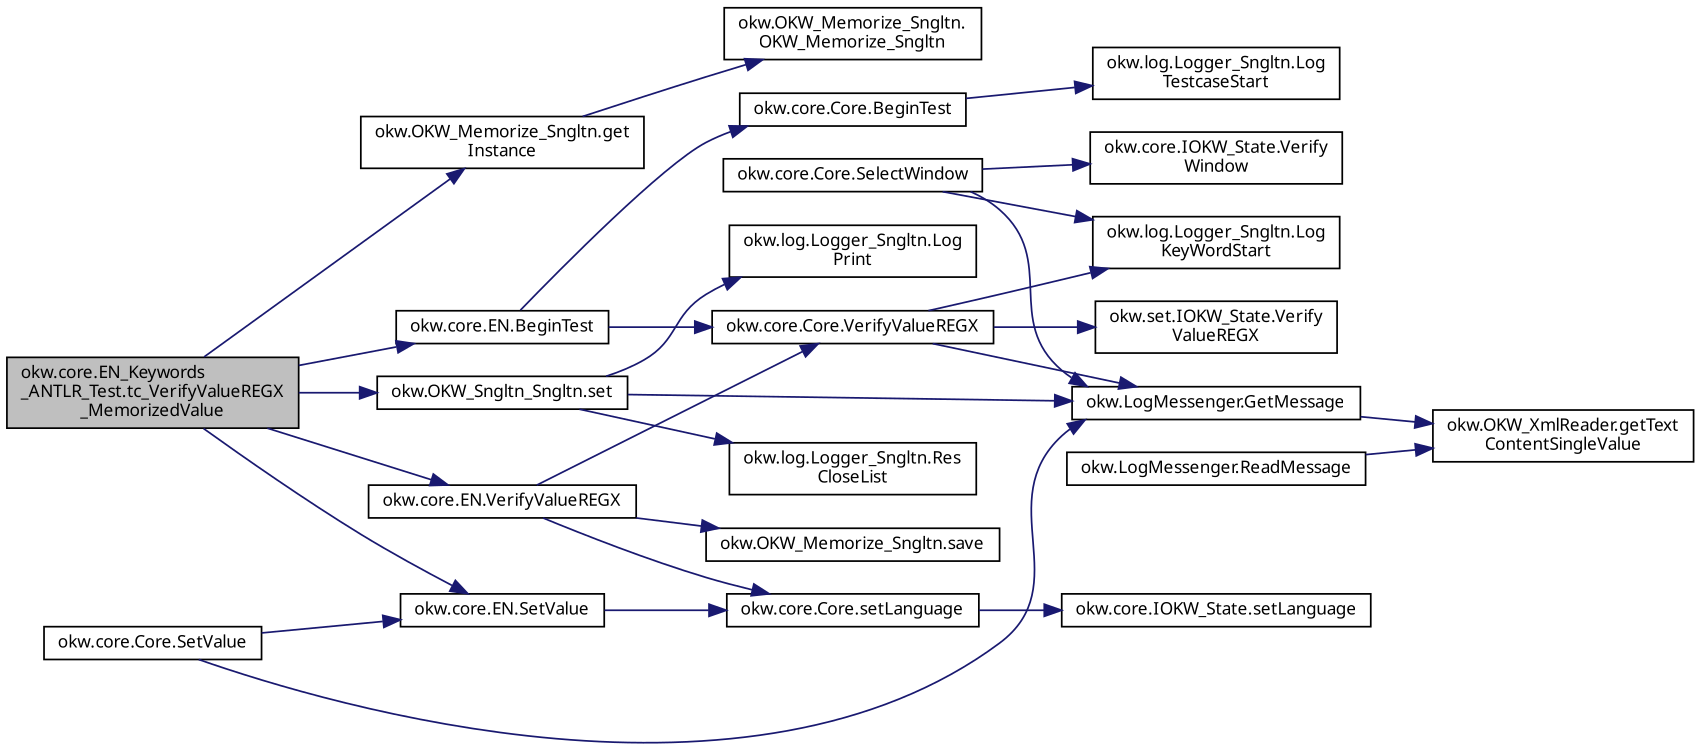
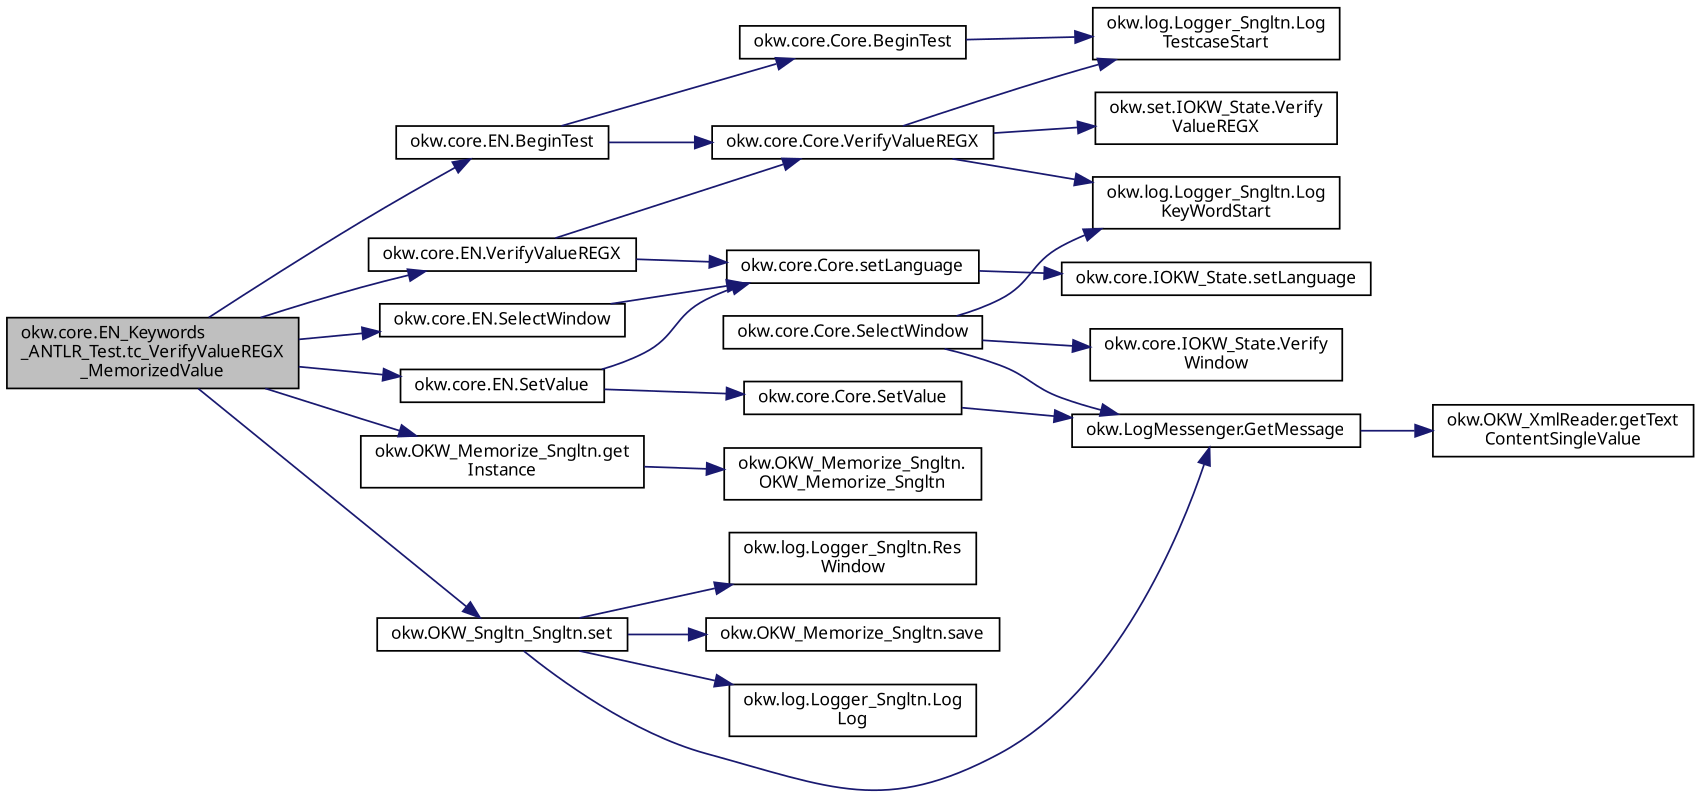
(853, 251) -> (853, 710)
none -> (502, 320)
(1026, 363) -> (1000, 94)
(853, 469) -> (853, 558)
(1216, 469) -> none
(669, 522) -> (658, 634)
(322, 627) -> (665, 391)
